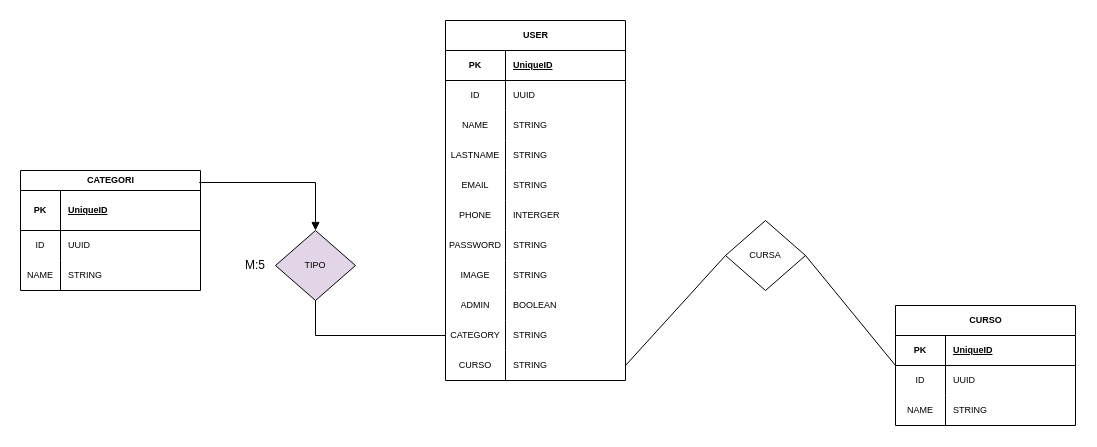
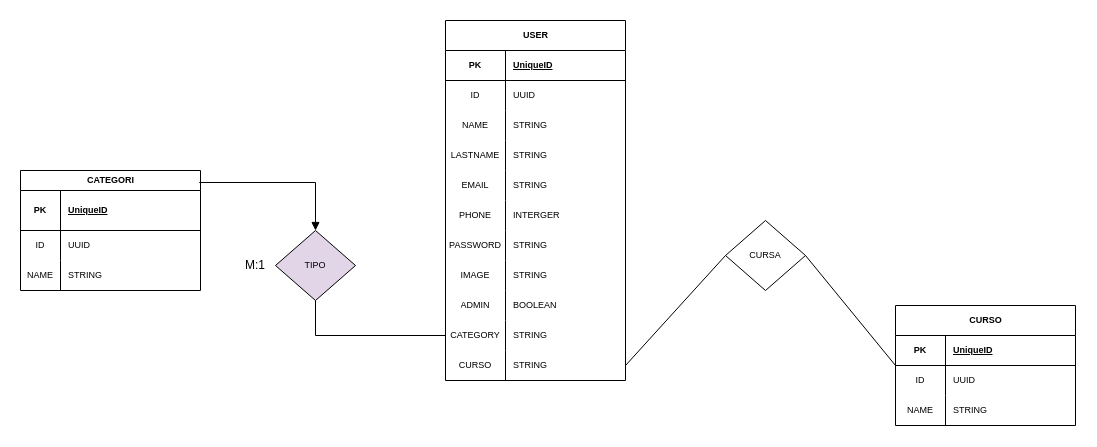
(256, 266) -> (256, 266)
